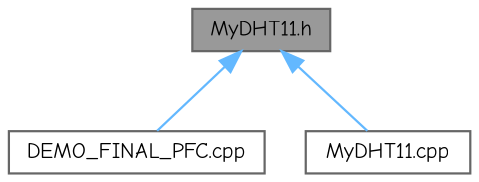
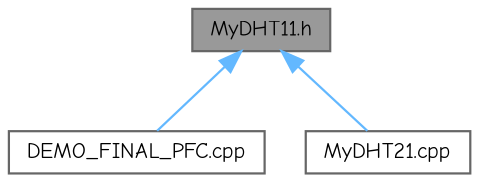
(388, 152) -> (388, 152)
